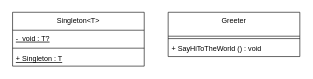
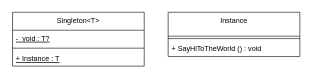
(234, 20) -> (234, 20)
(40, 59) -> (40, 59)
